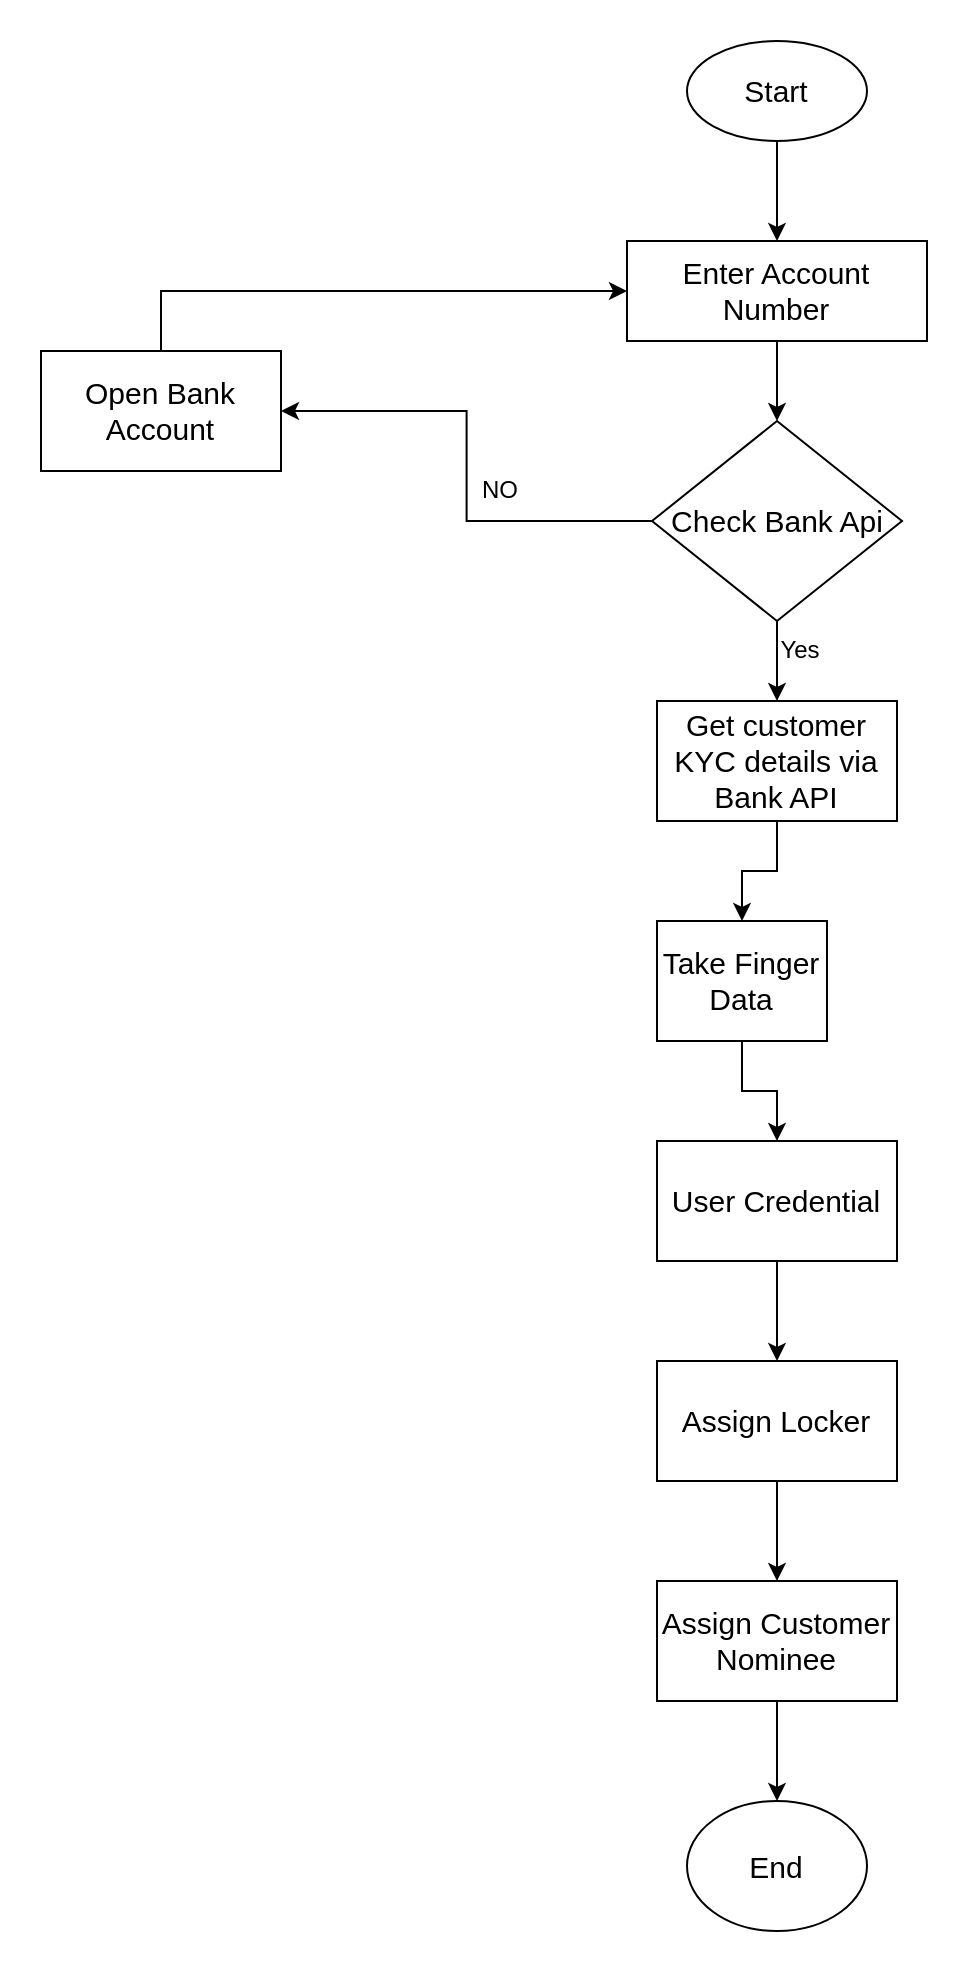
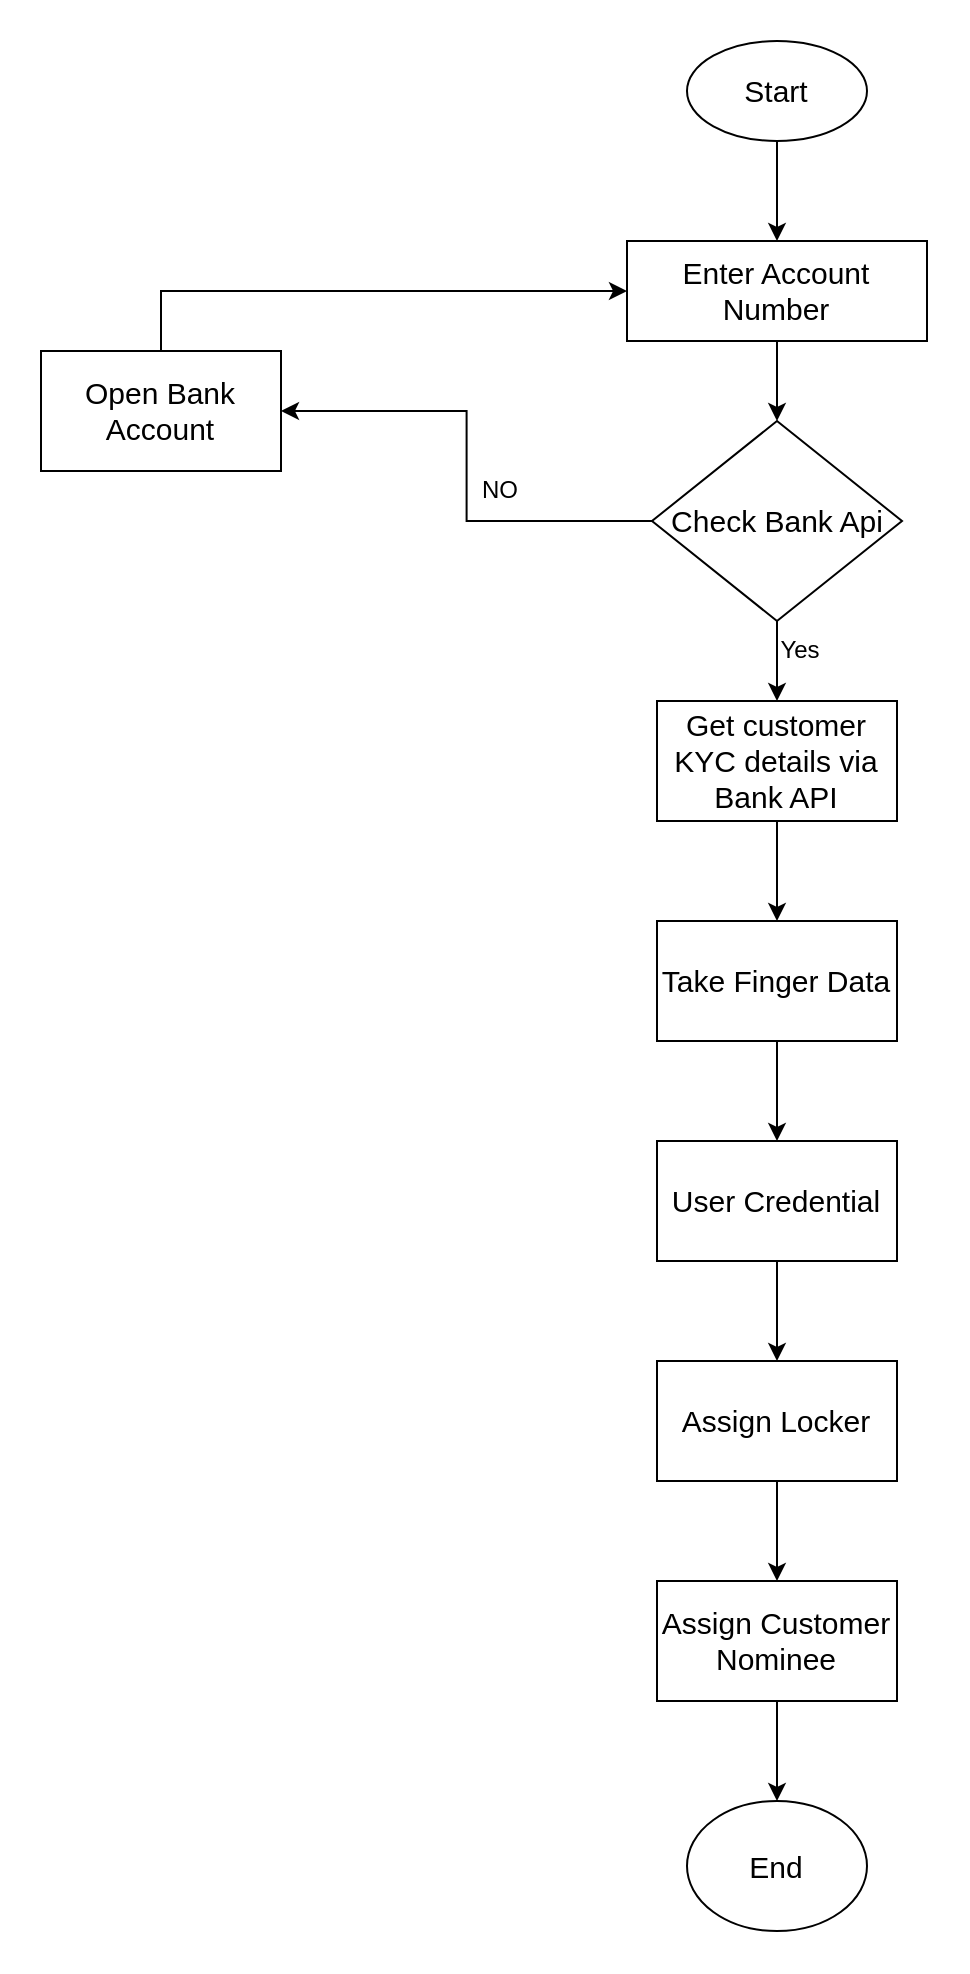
(742, 981) -> (777, 981)
